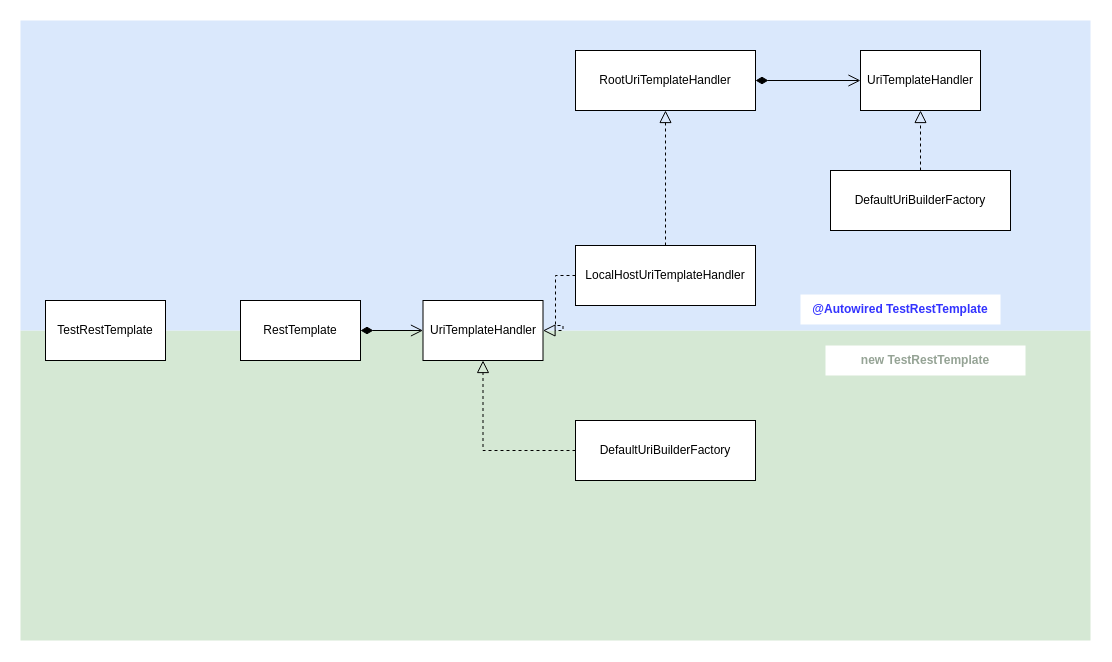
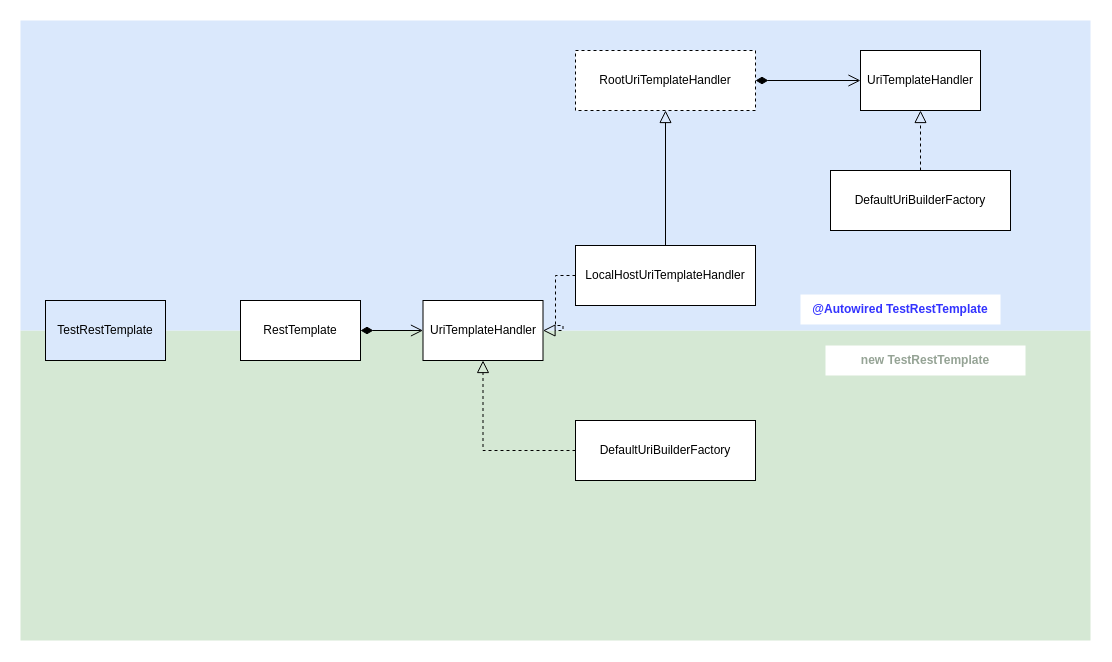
(666, 81) -> (666, 81)
(666, 184) -> (666, 184)
(106, 331) -> (106, 331)
